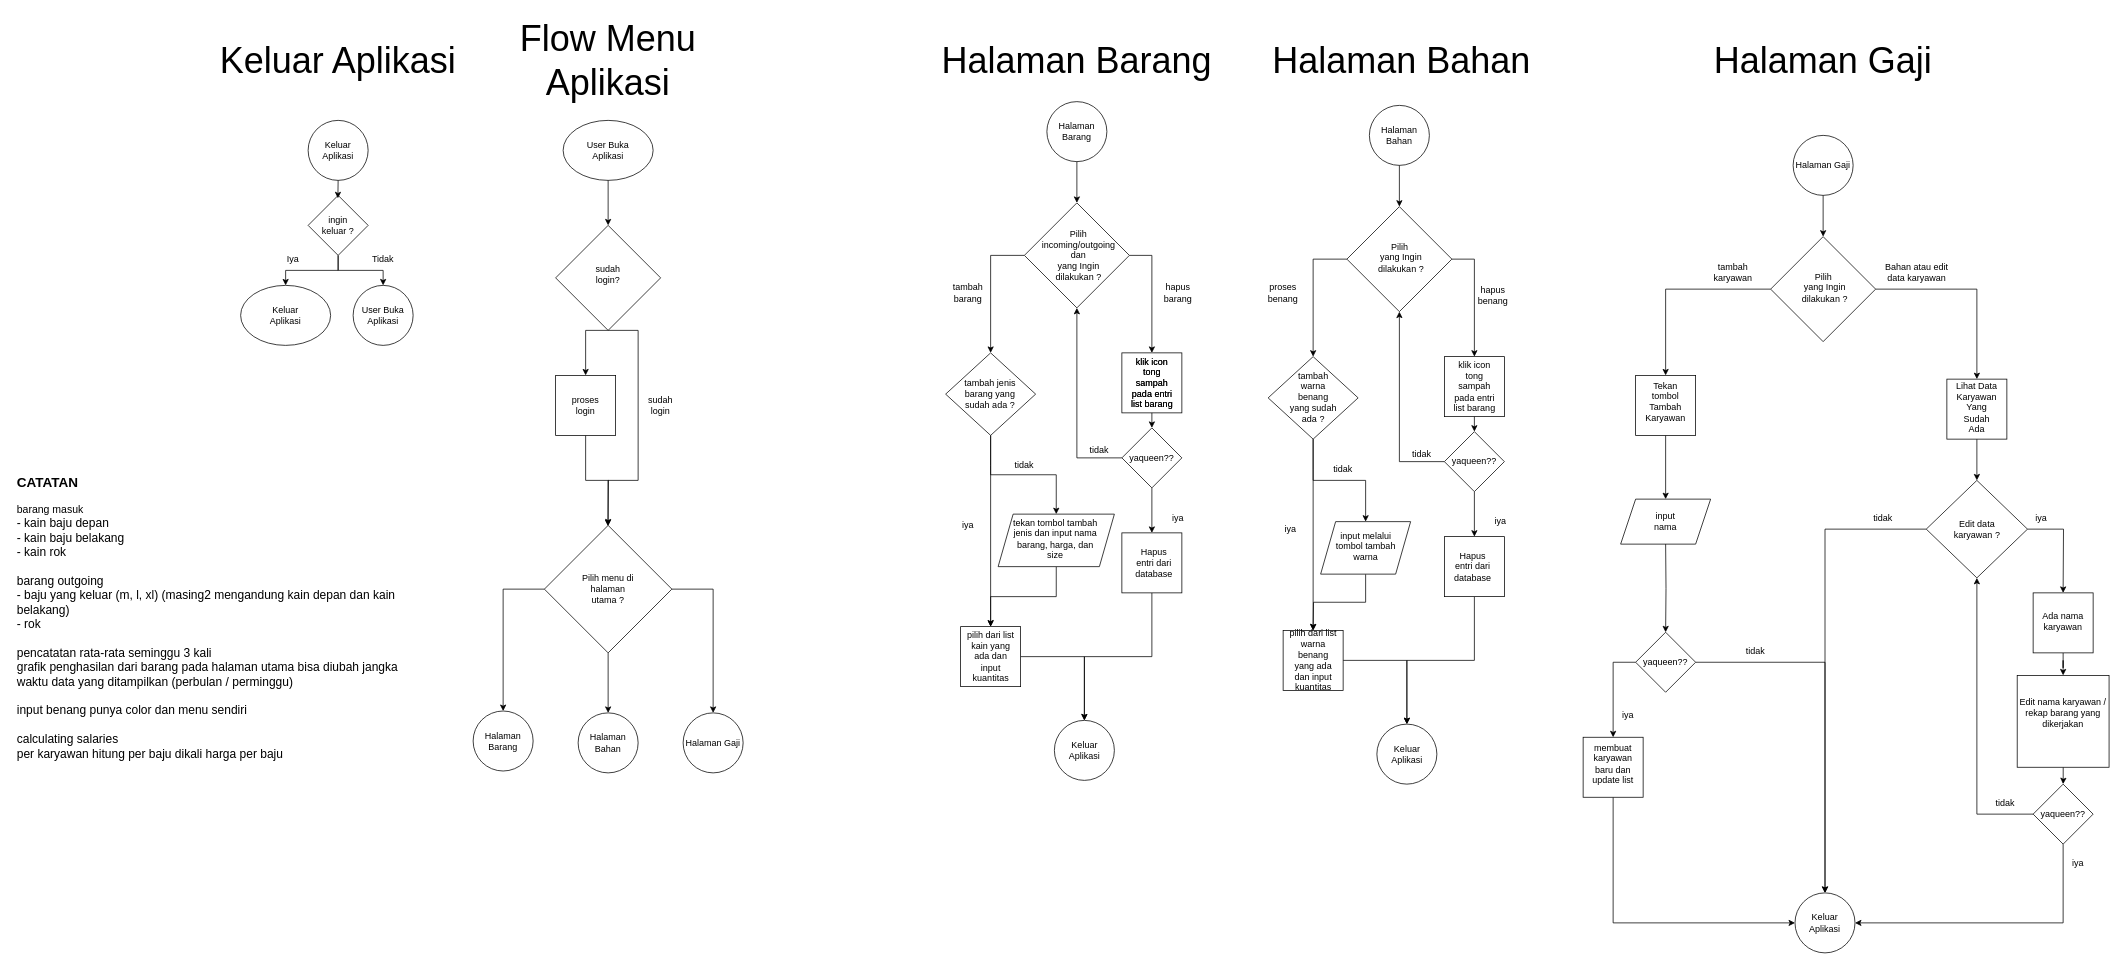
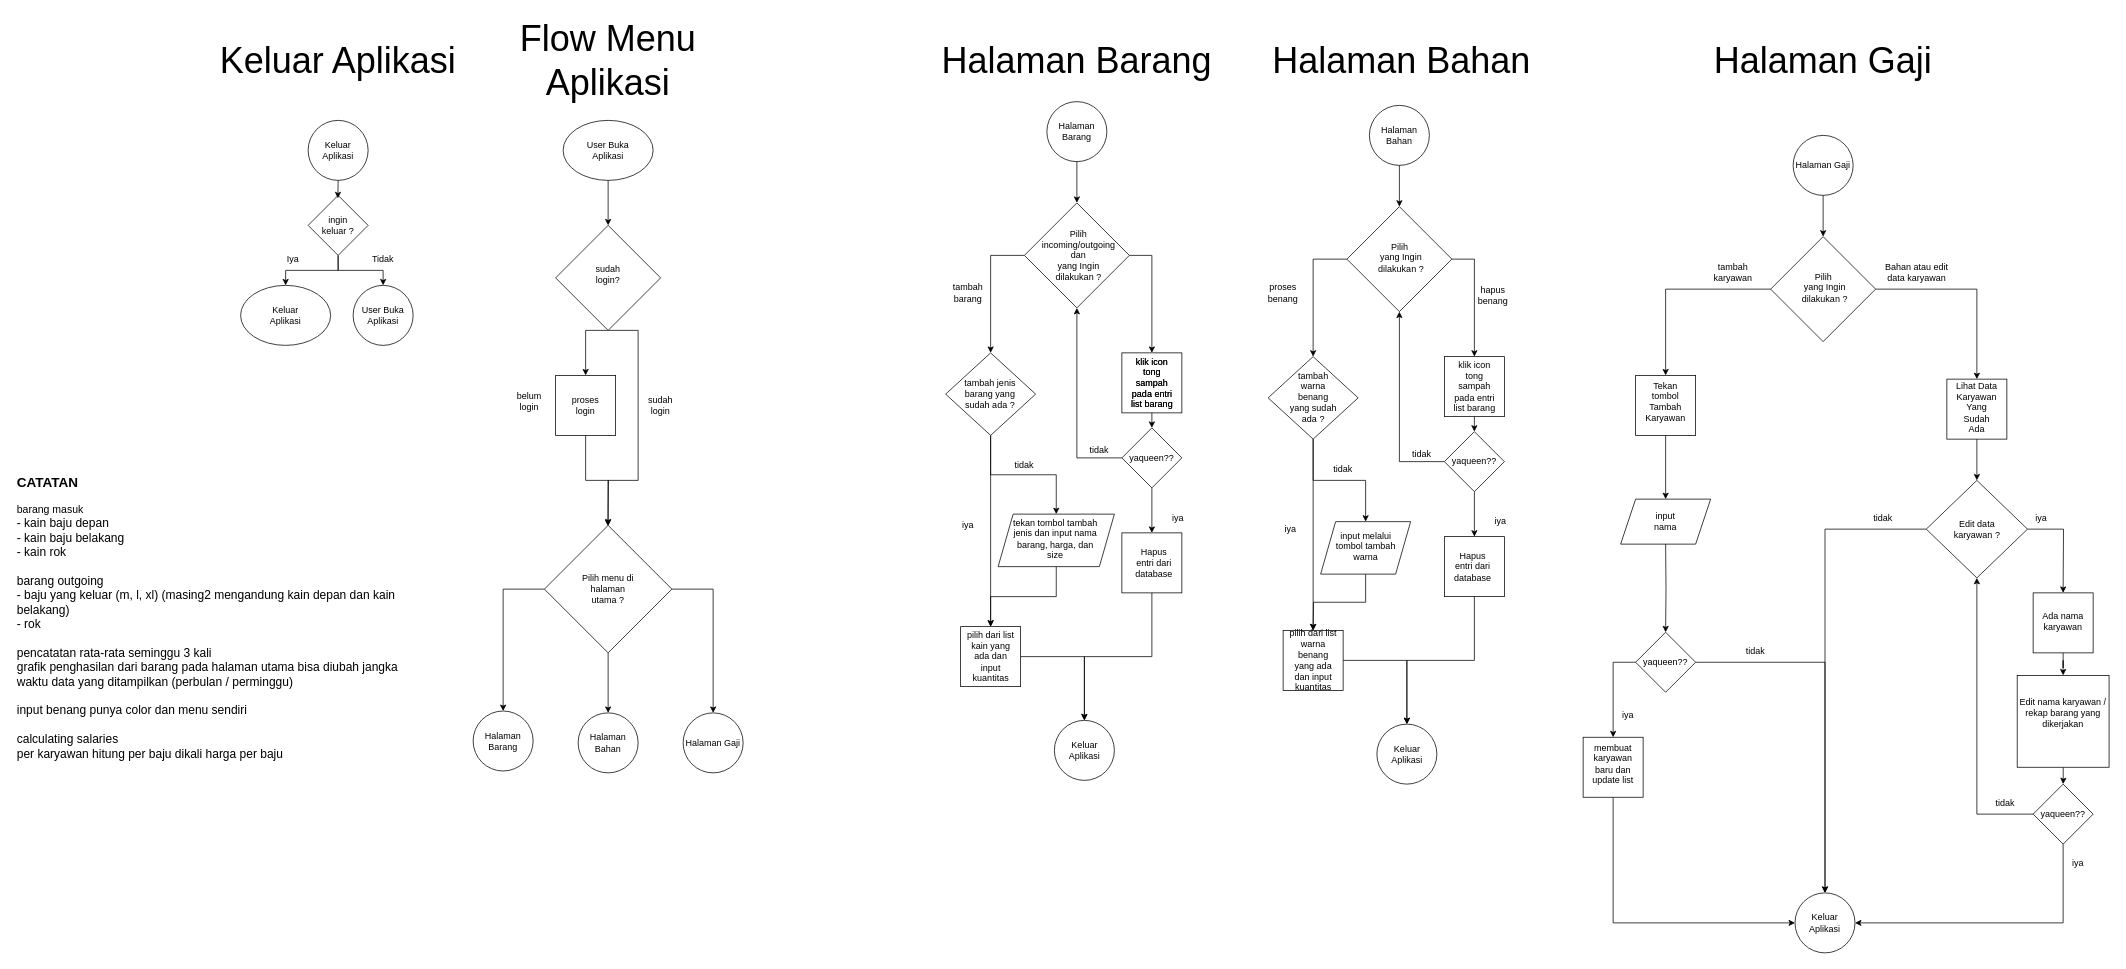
(1178, 293) -> none
none -> (529, 402)
